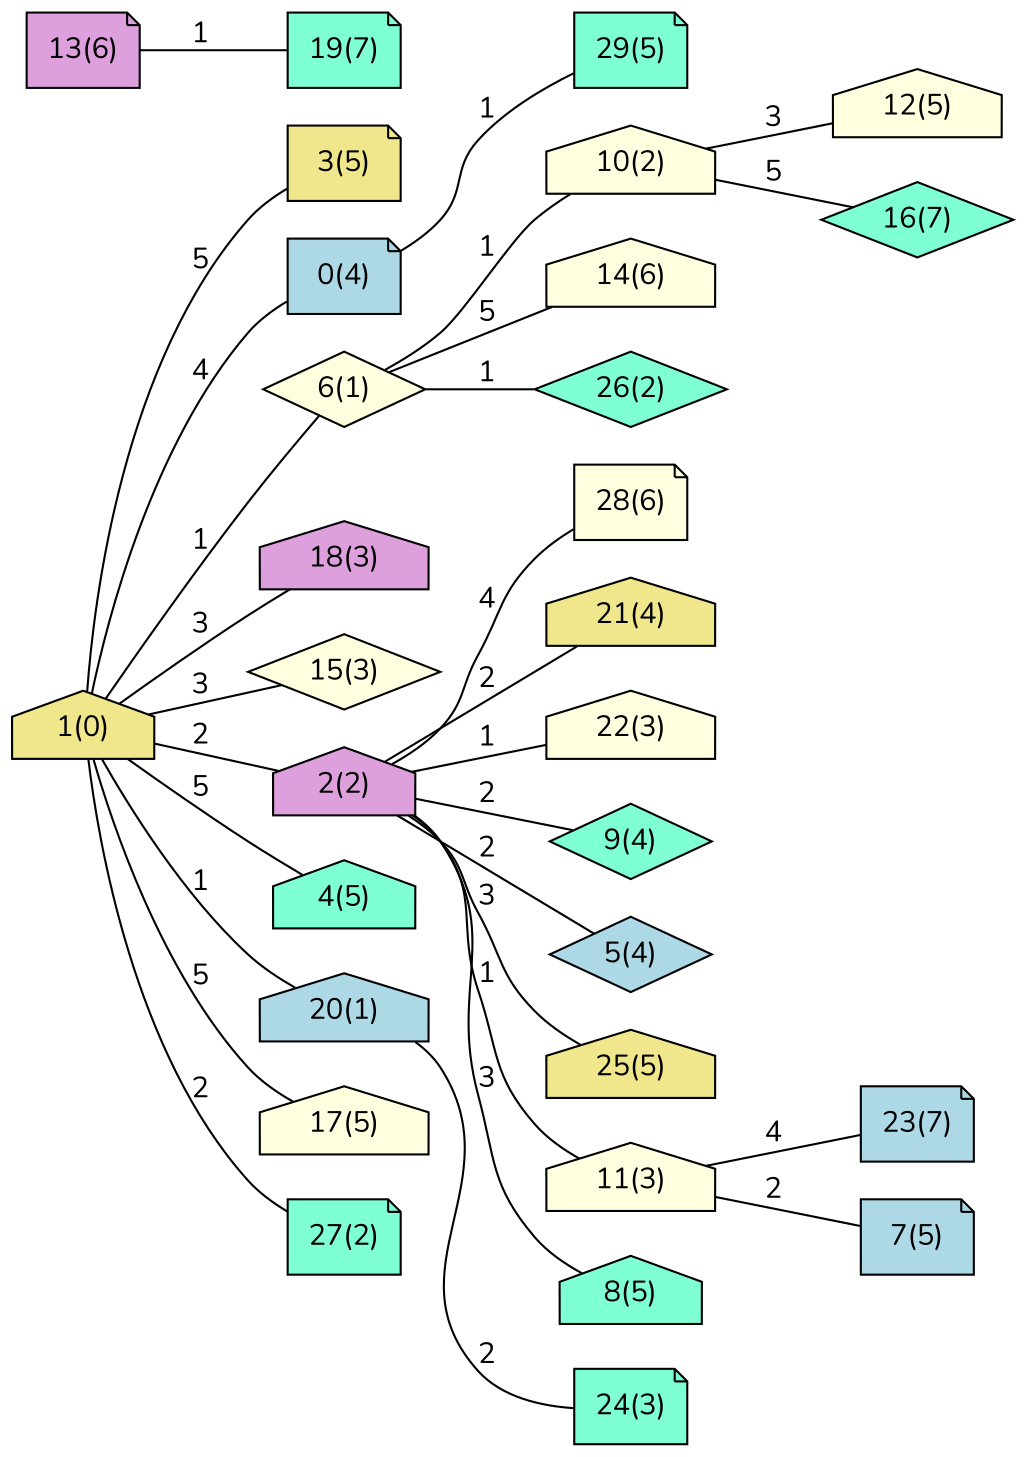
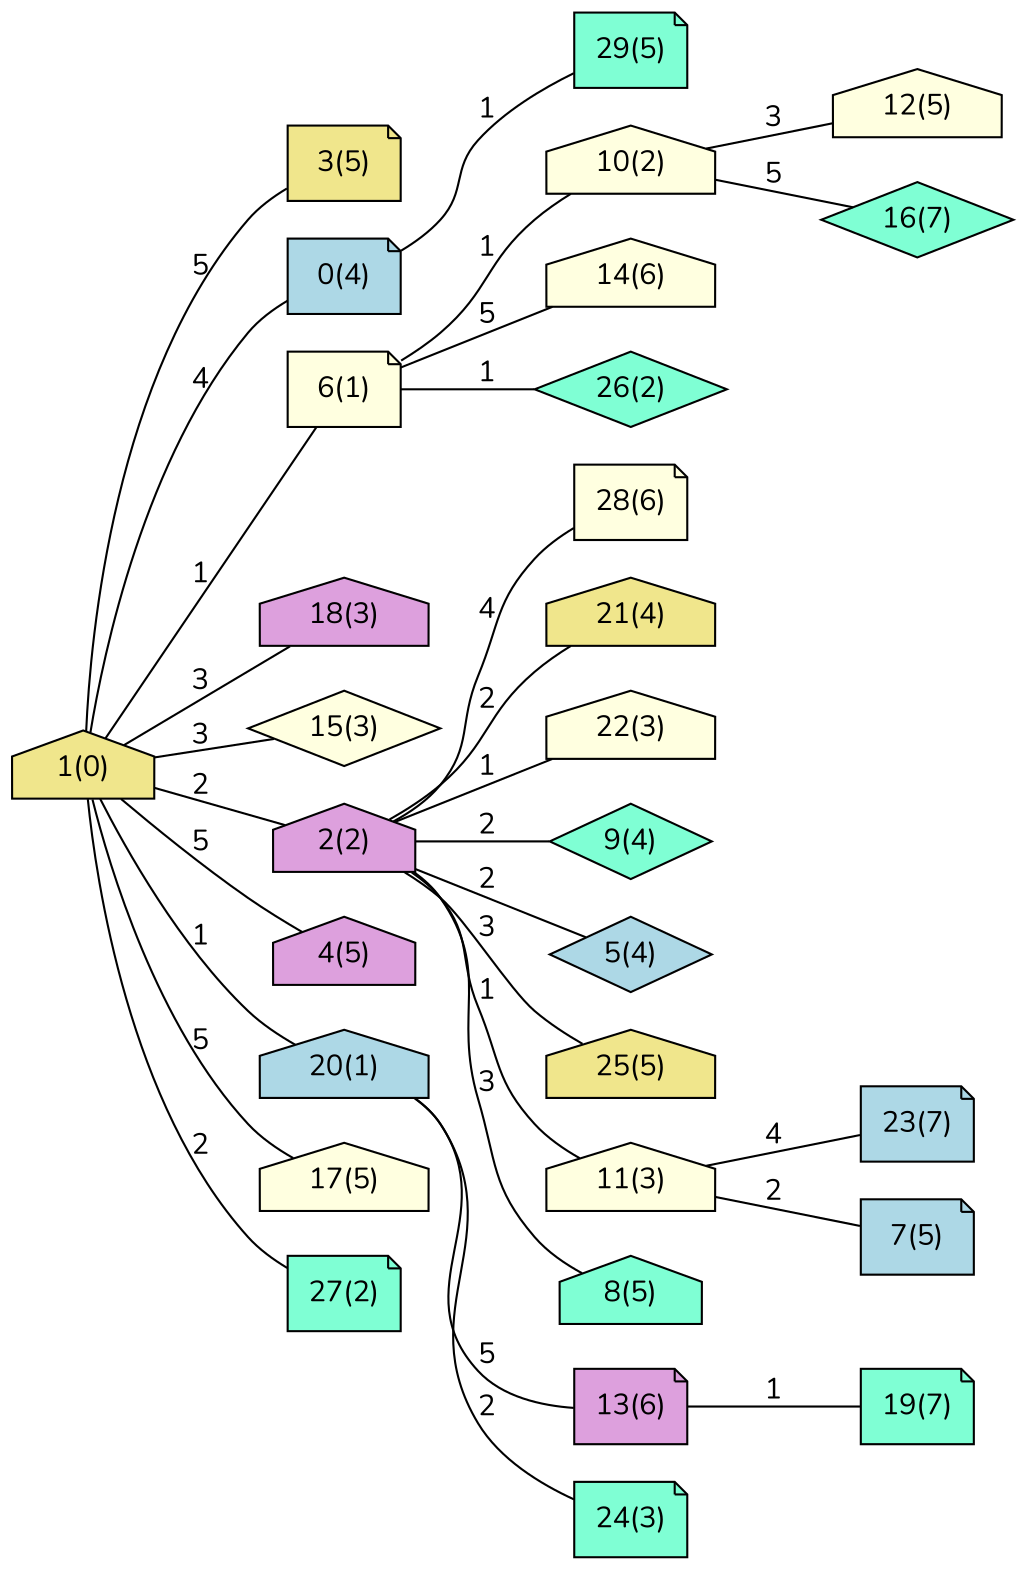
(344, 389) -> (344, 389)
(344, 898) -> (344, 954)
none -> (469, 1358)
